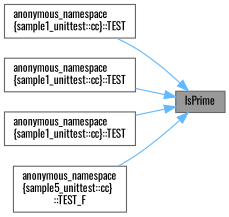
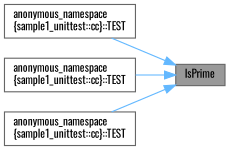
(70, 189) -> none
